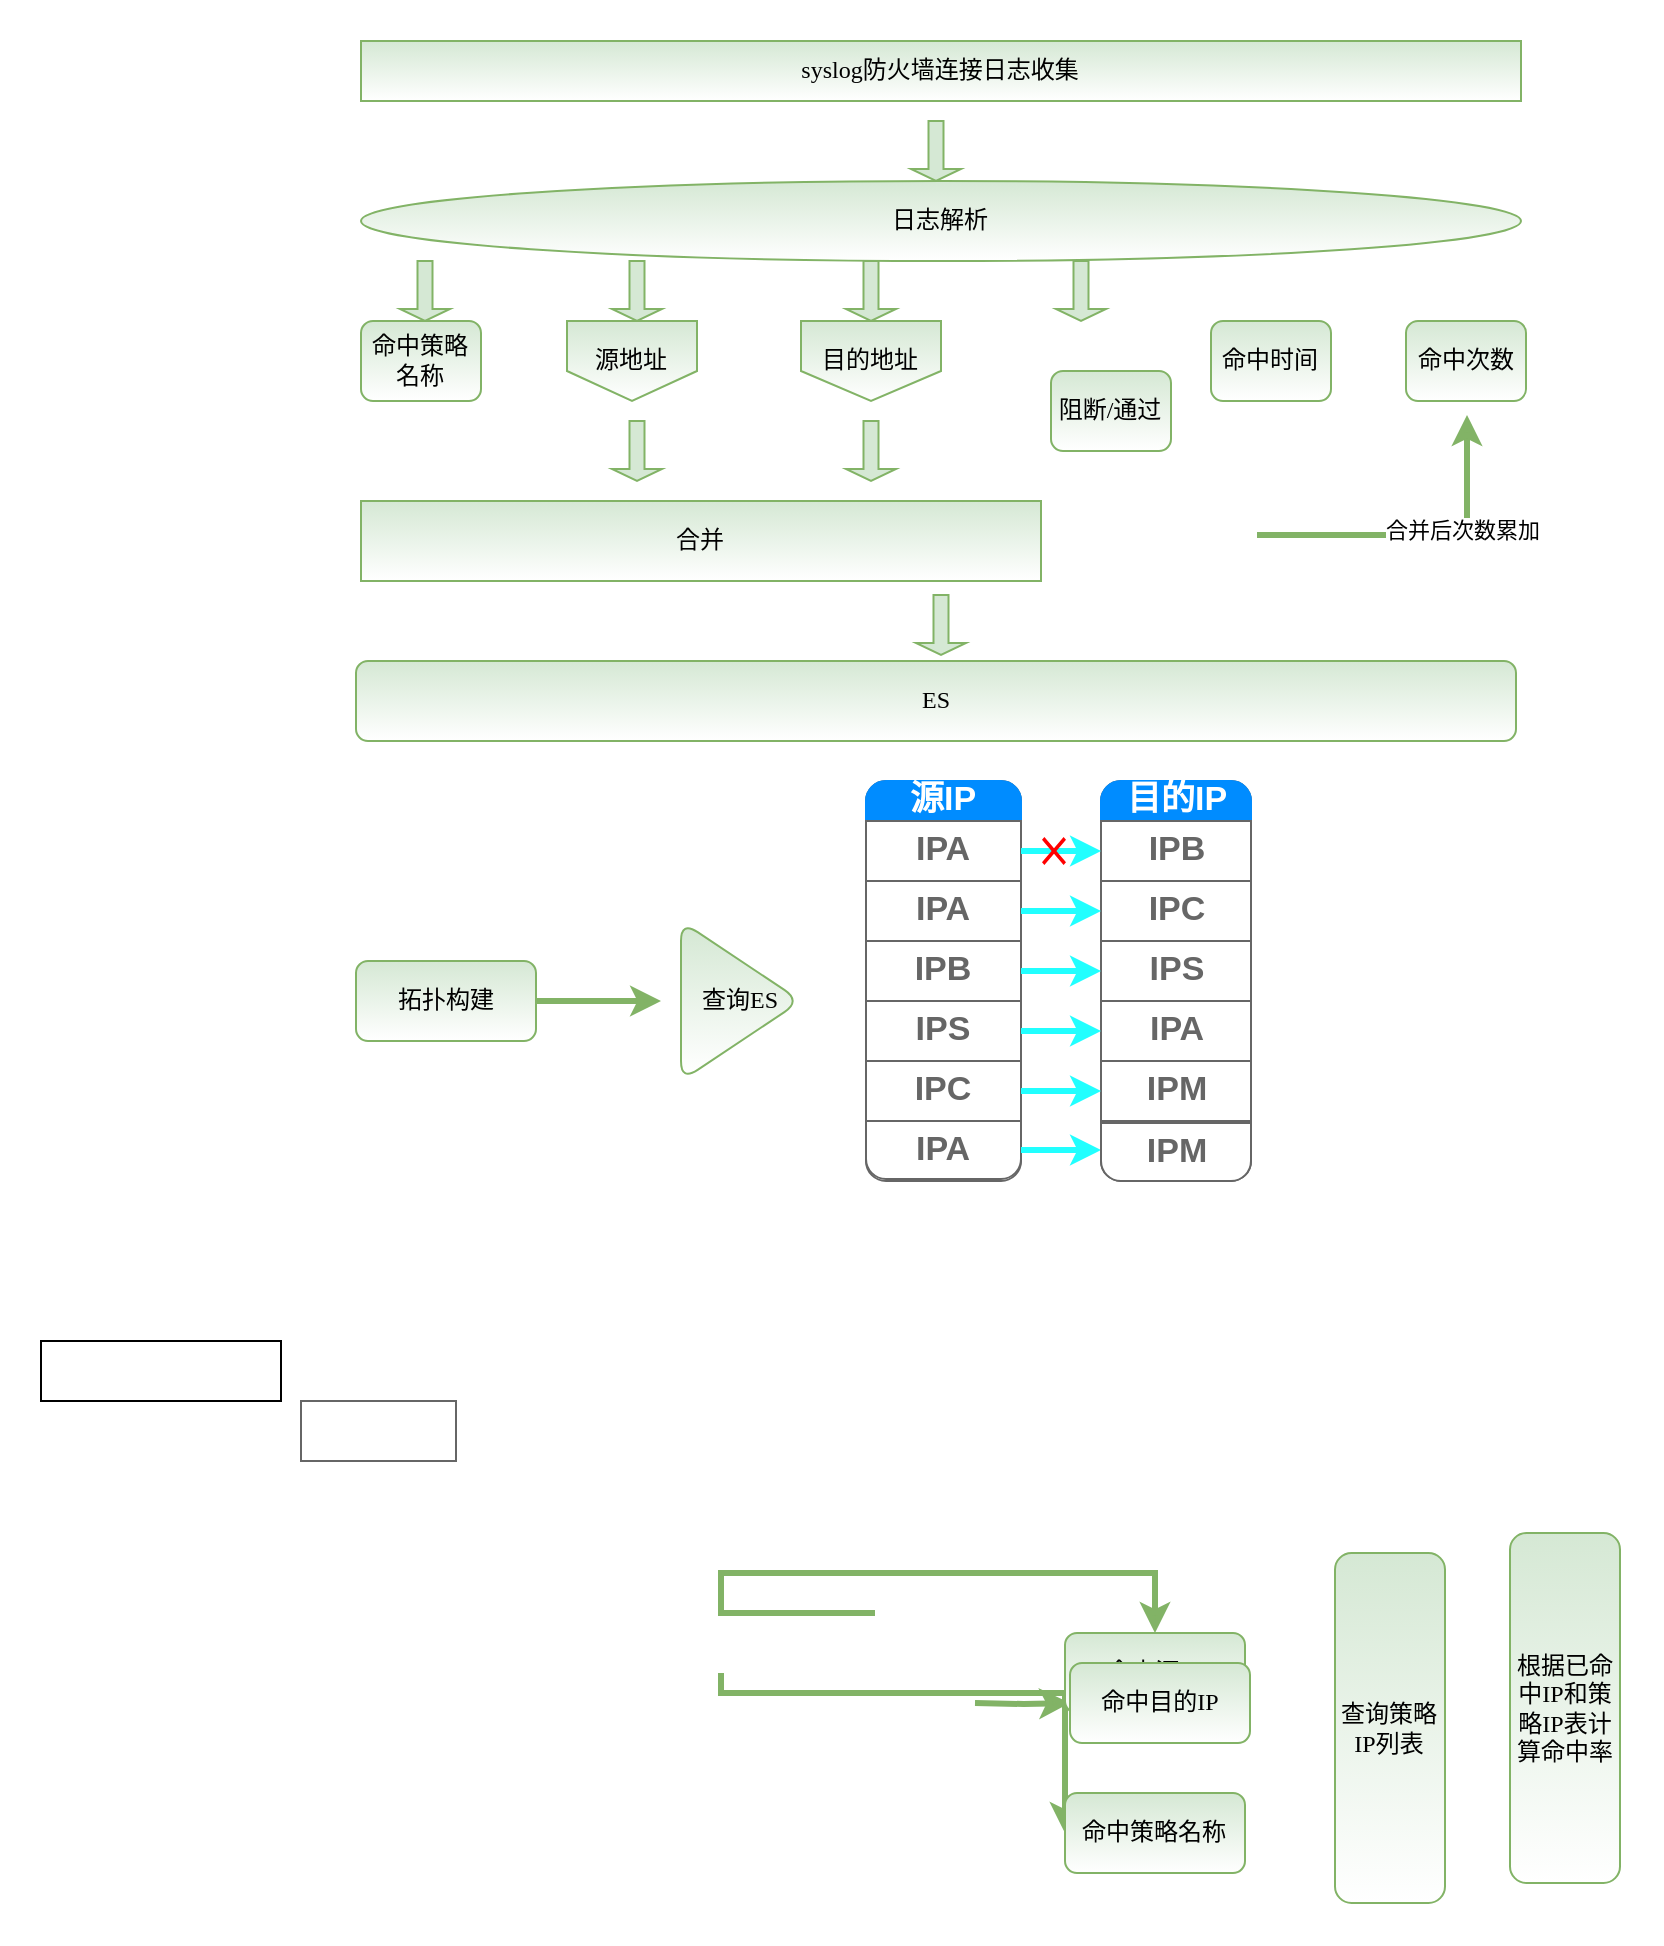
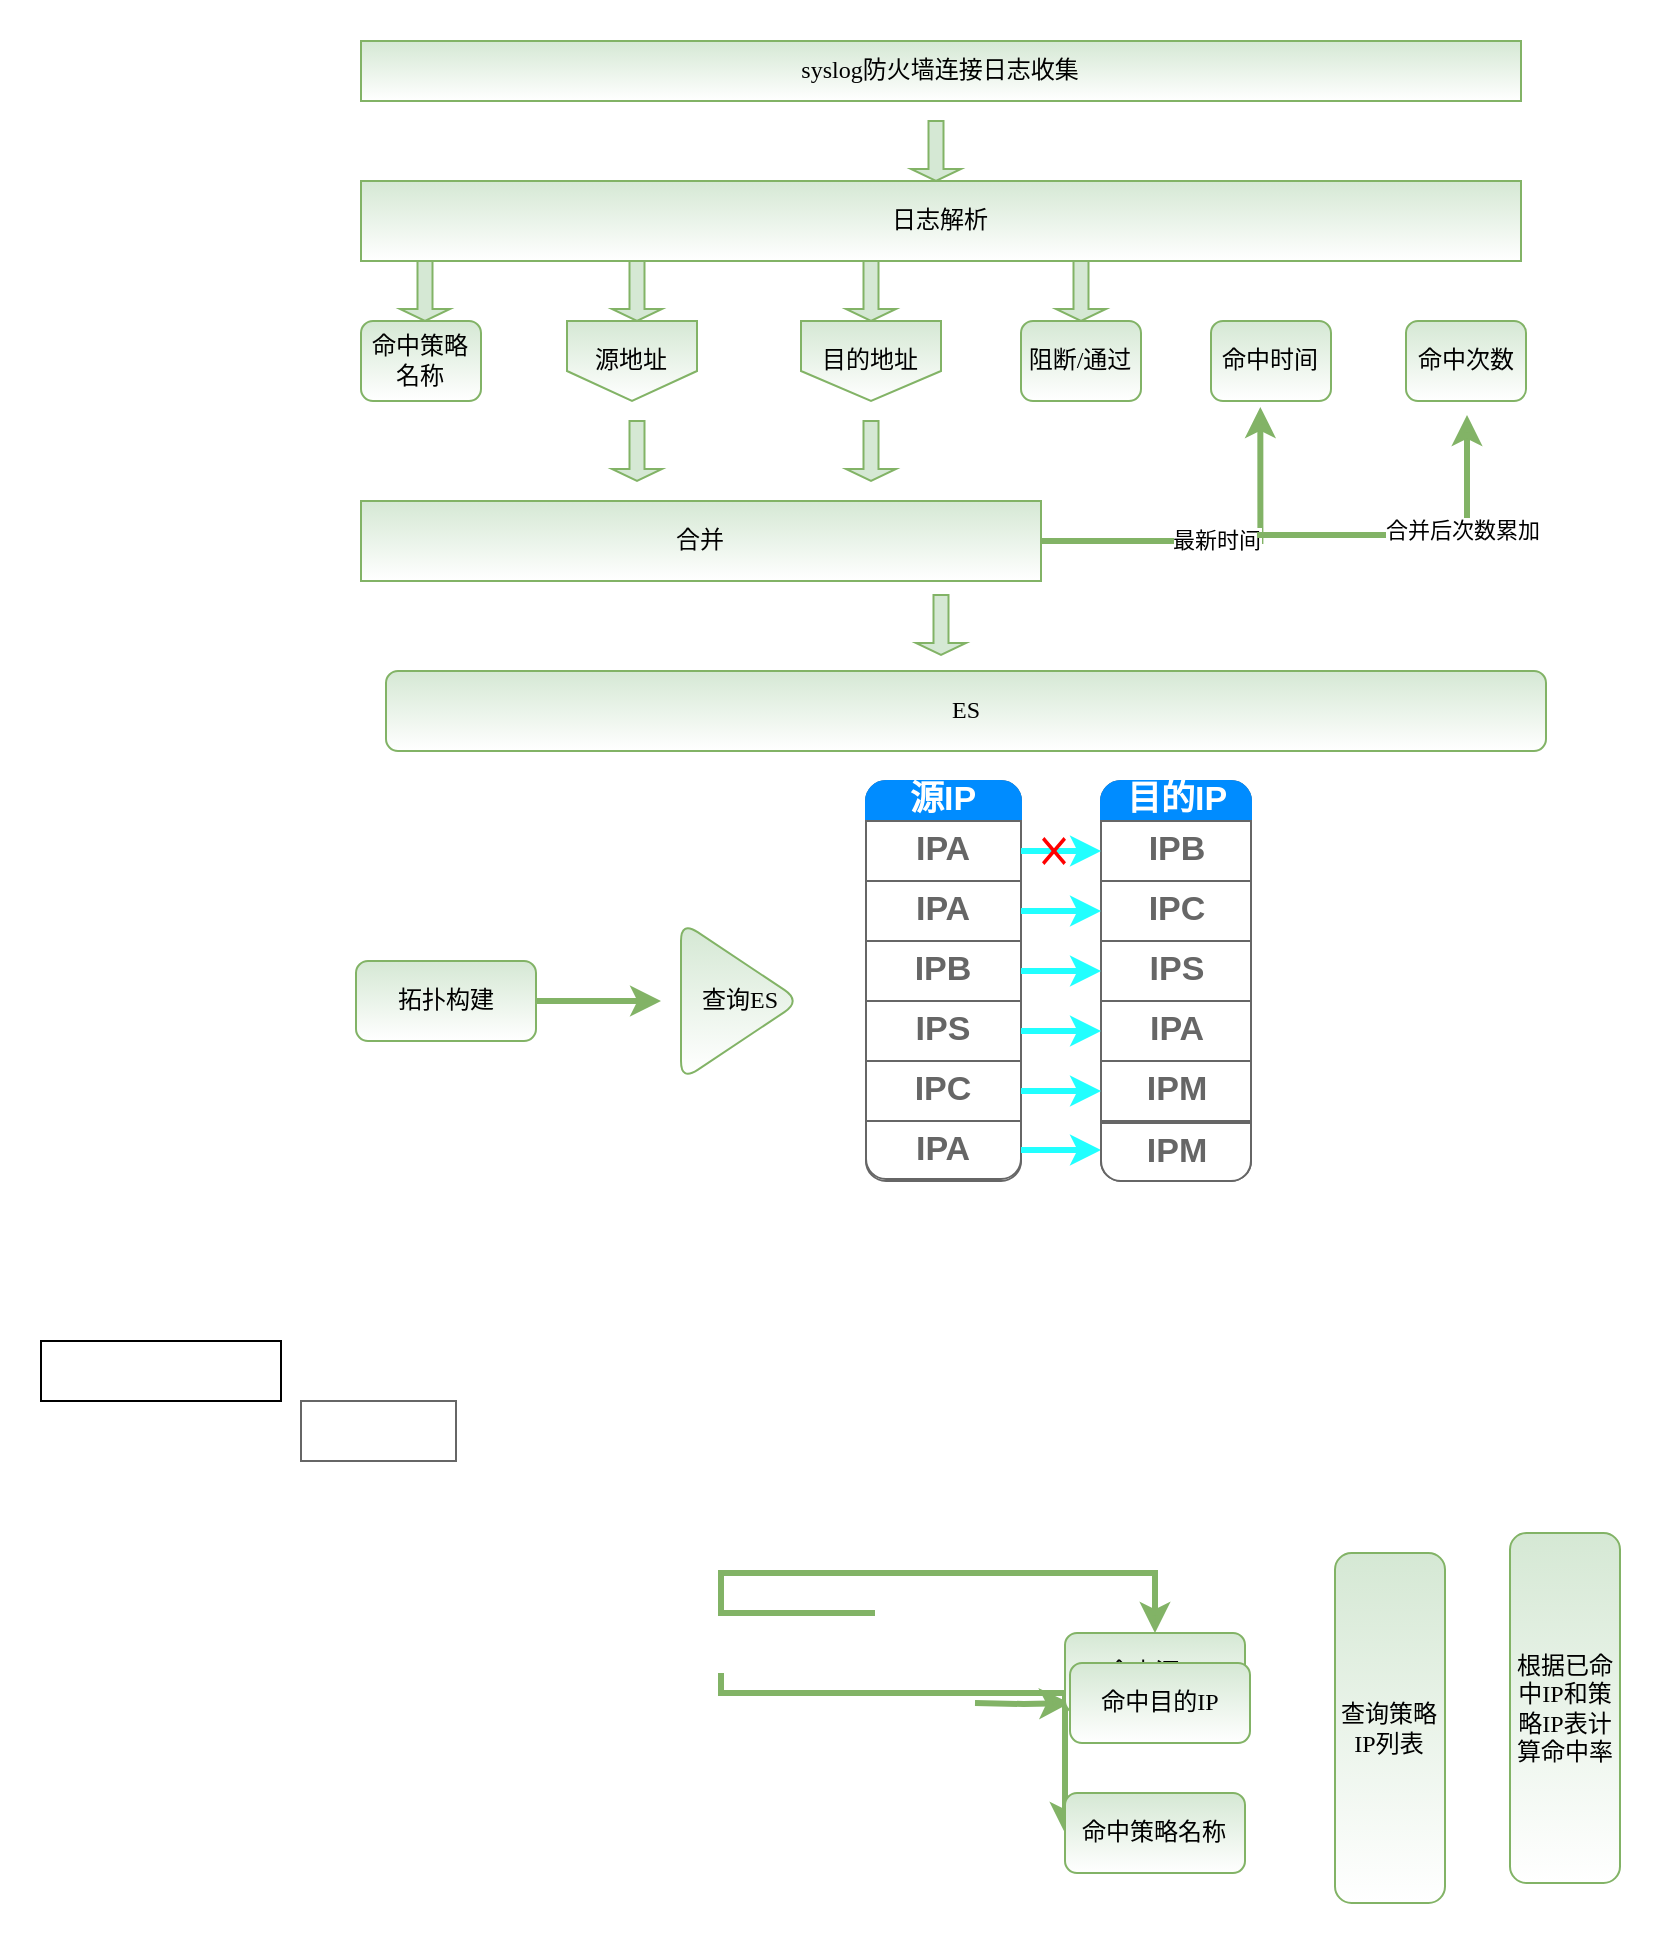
(941, 221) -> (941, 221)
(1111, 411) -> (1081, 361)
none -> (1207, 541)
(936, 701) -> (966, 711)
